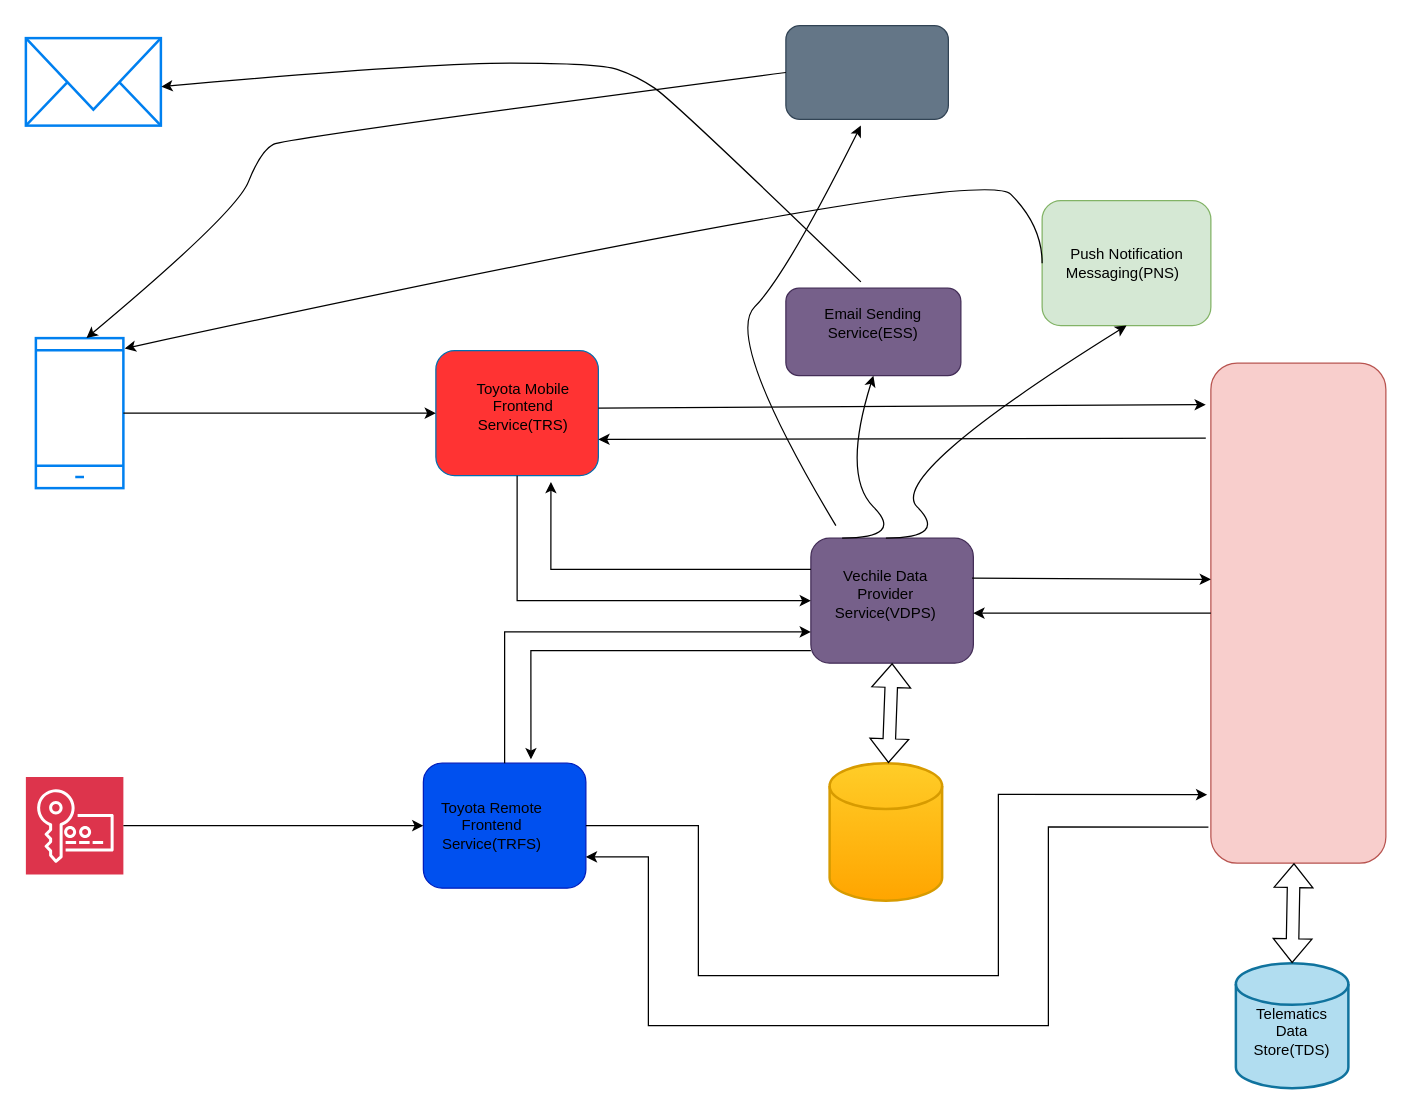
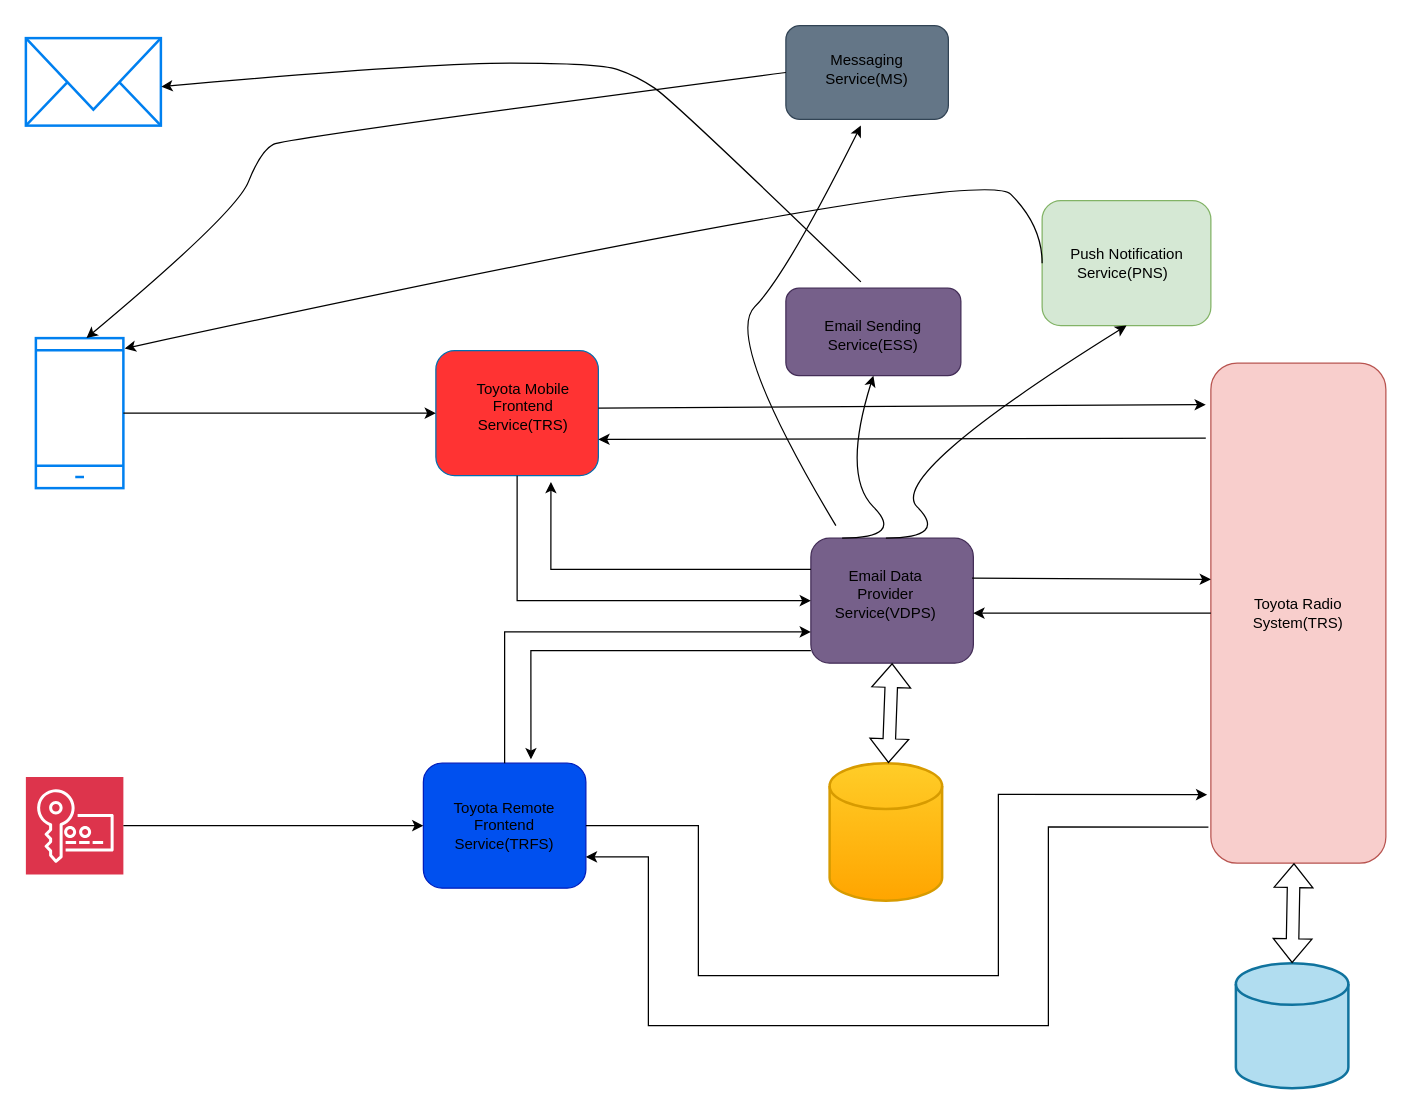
none -> (867, 69)
(1127, 263) -> (1127, 263)
(873, 323) -> (873, 335)
(886, 594) -> (886, 594)
none -> (1298, 613)
(492, 826) -> (504, 826)
(1292, 1032) -> none
